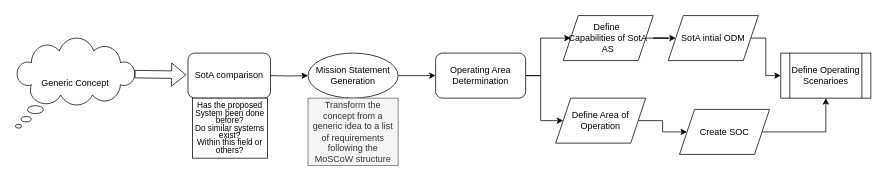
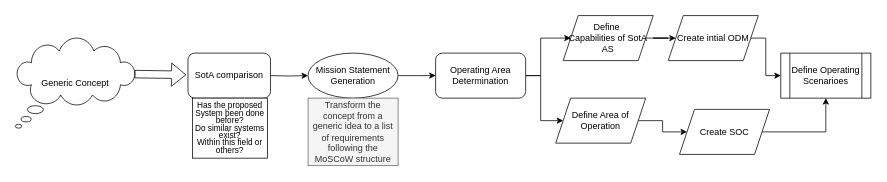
(713, 38) -> (713, 38)
